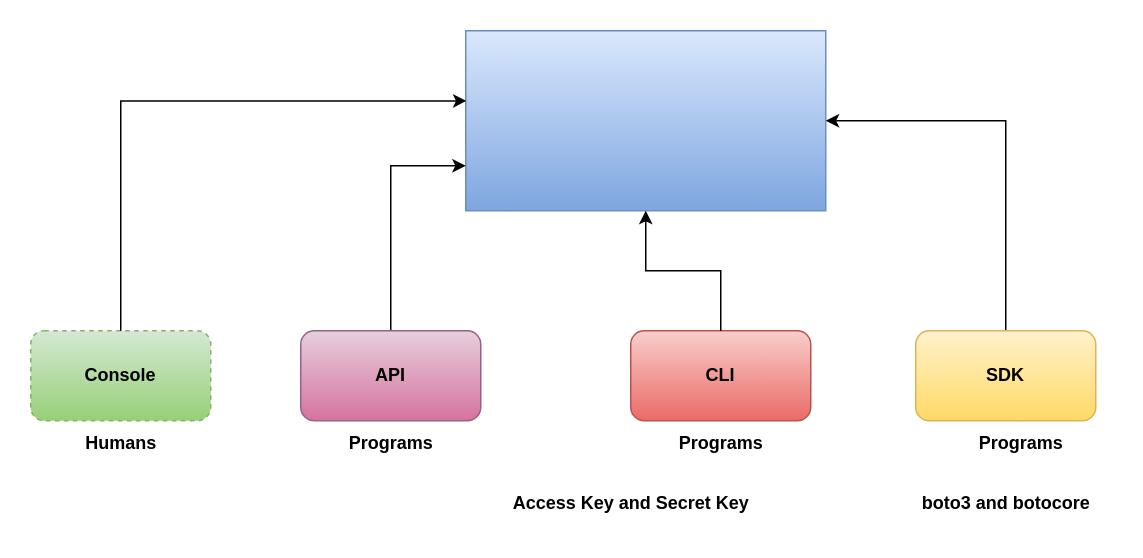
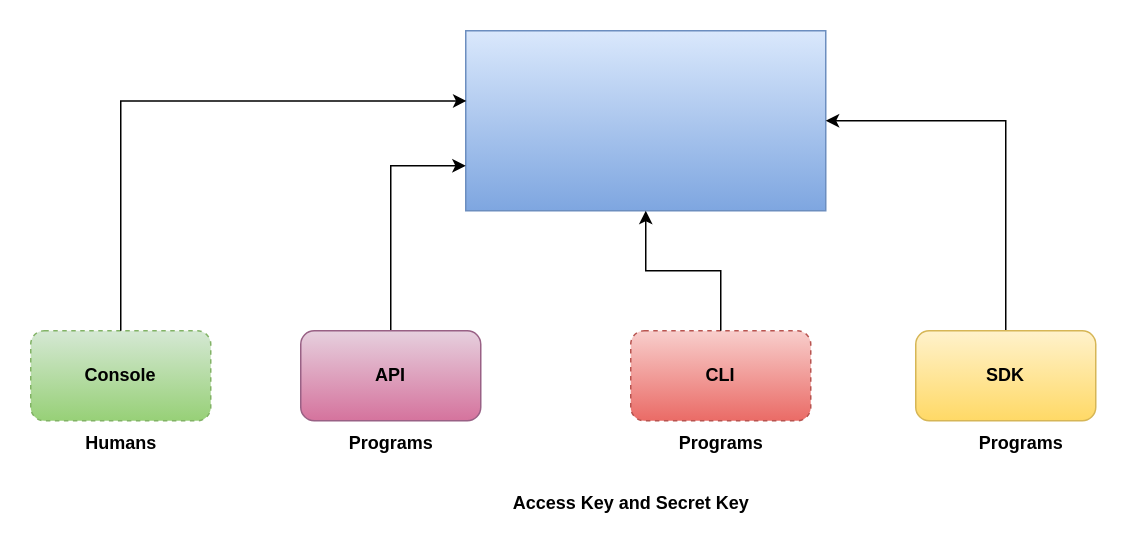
(721, 376) -> (721, 376)
(1006, 503) -> none
